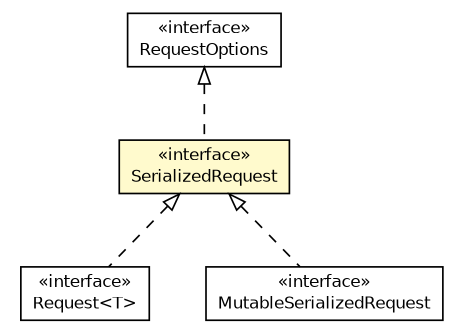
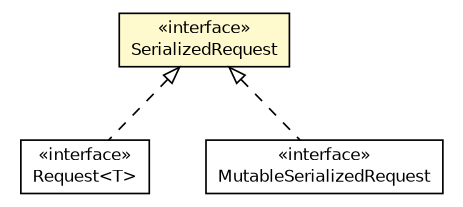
(204, 40) -> none
